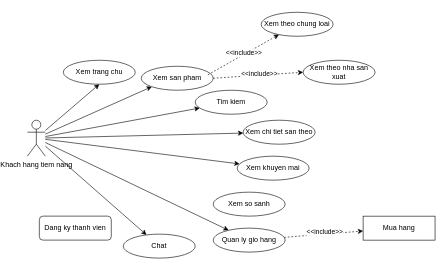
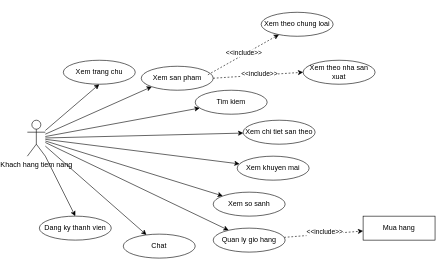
none -> (132, 168)
none -> (60, 185)
(75, 228) -> (75, 228)
